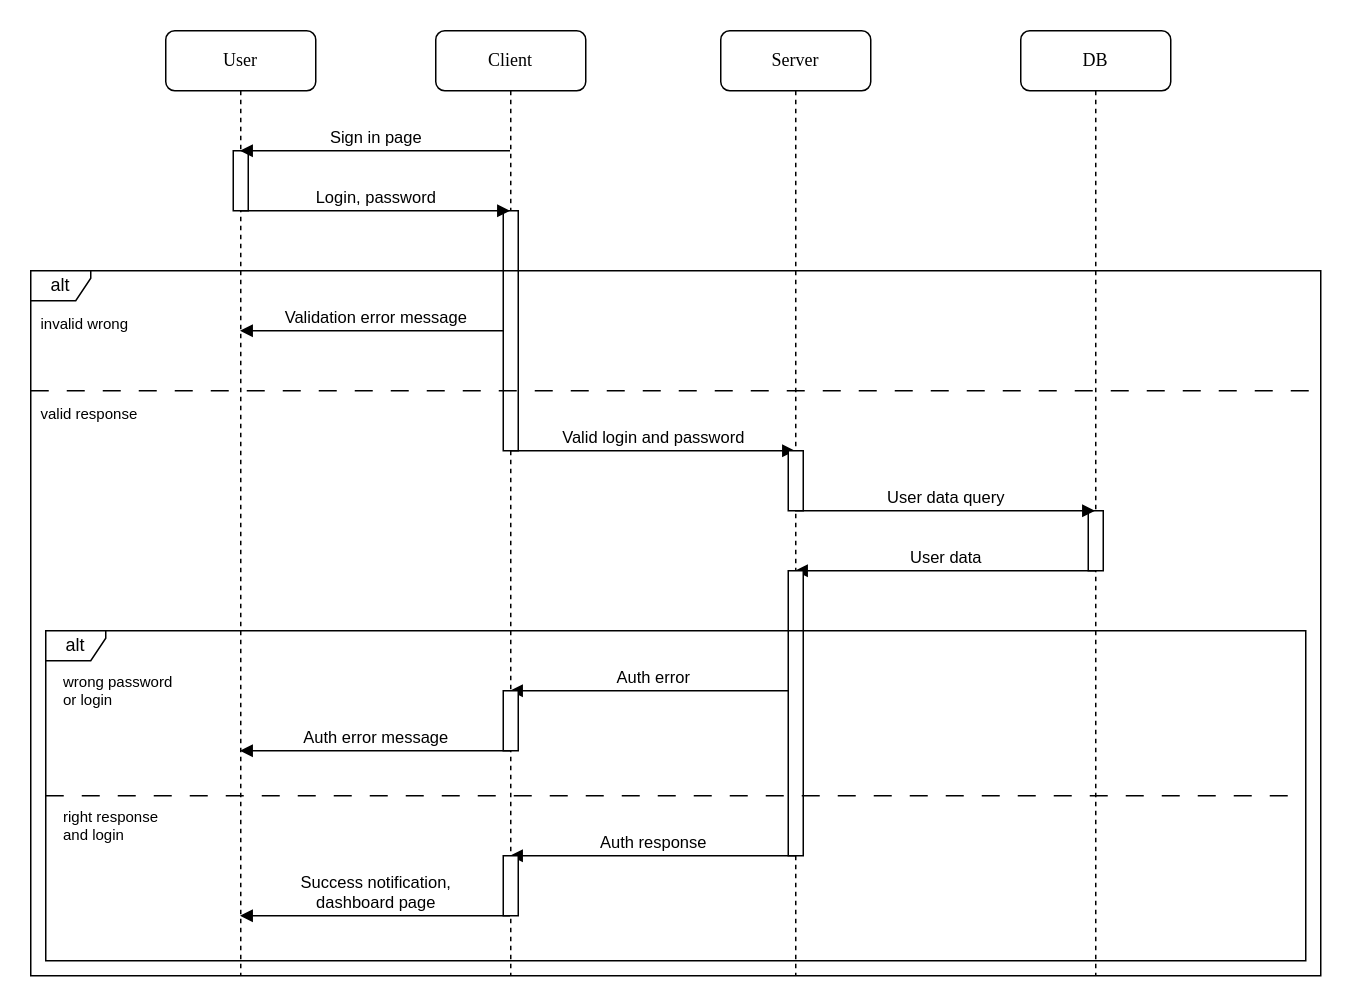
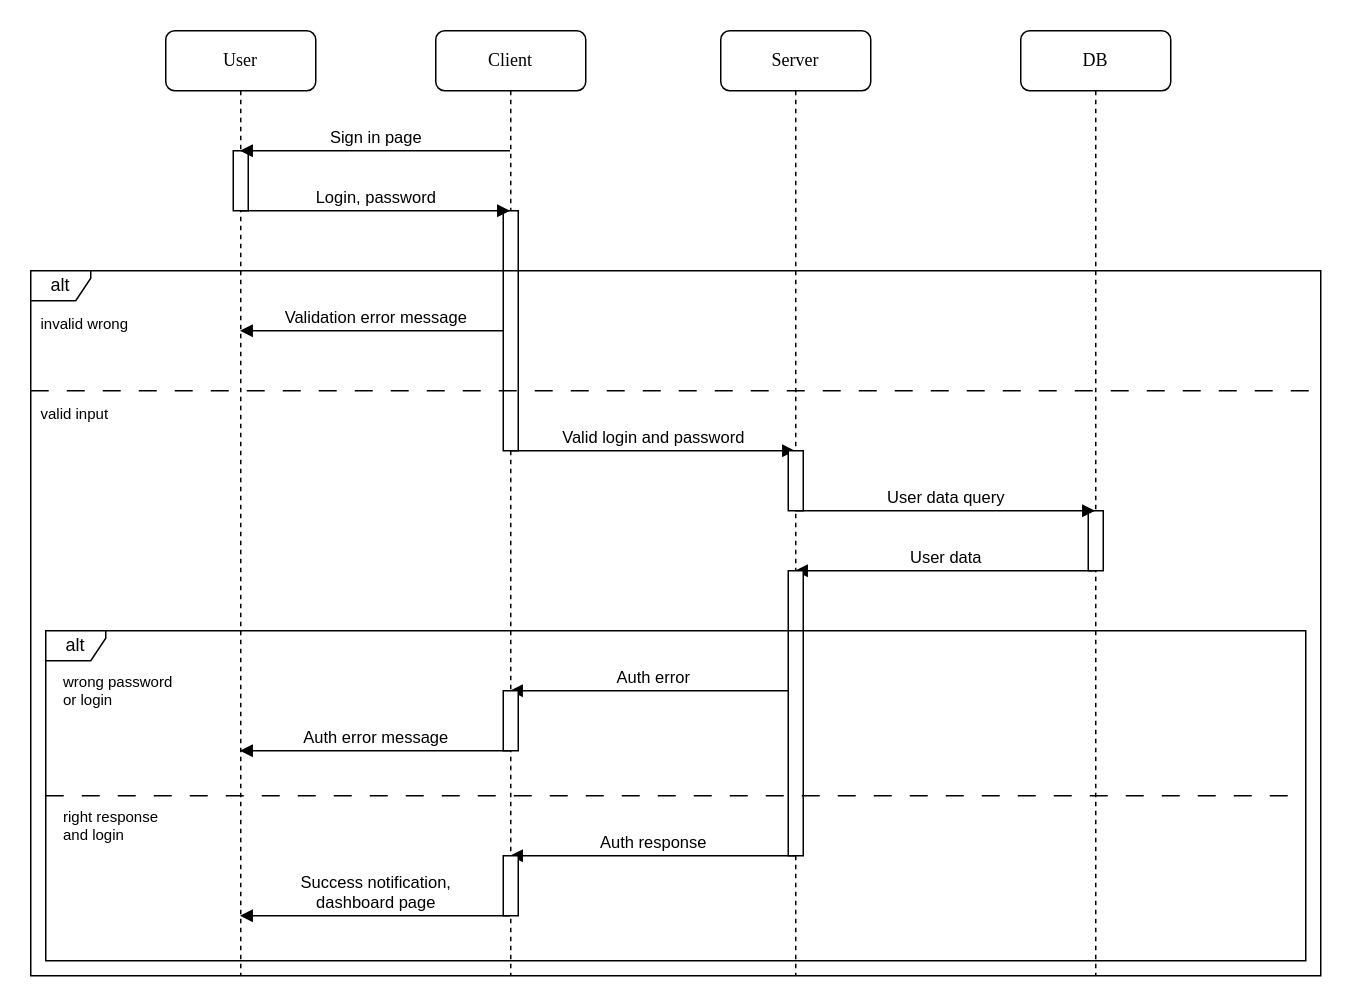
(94, 413) -> (80, 413)
